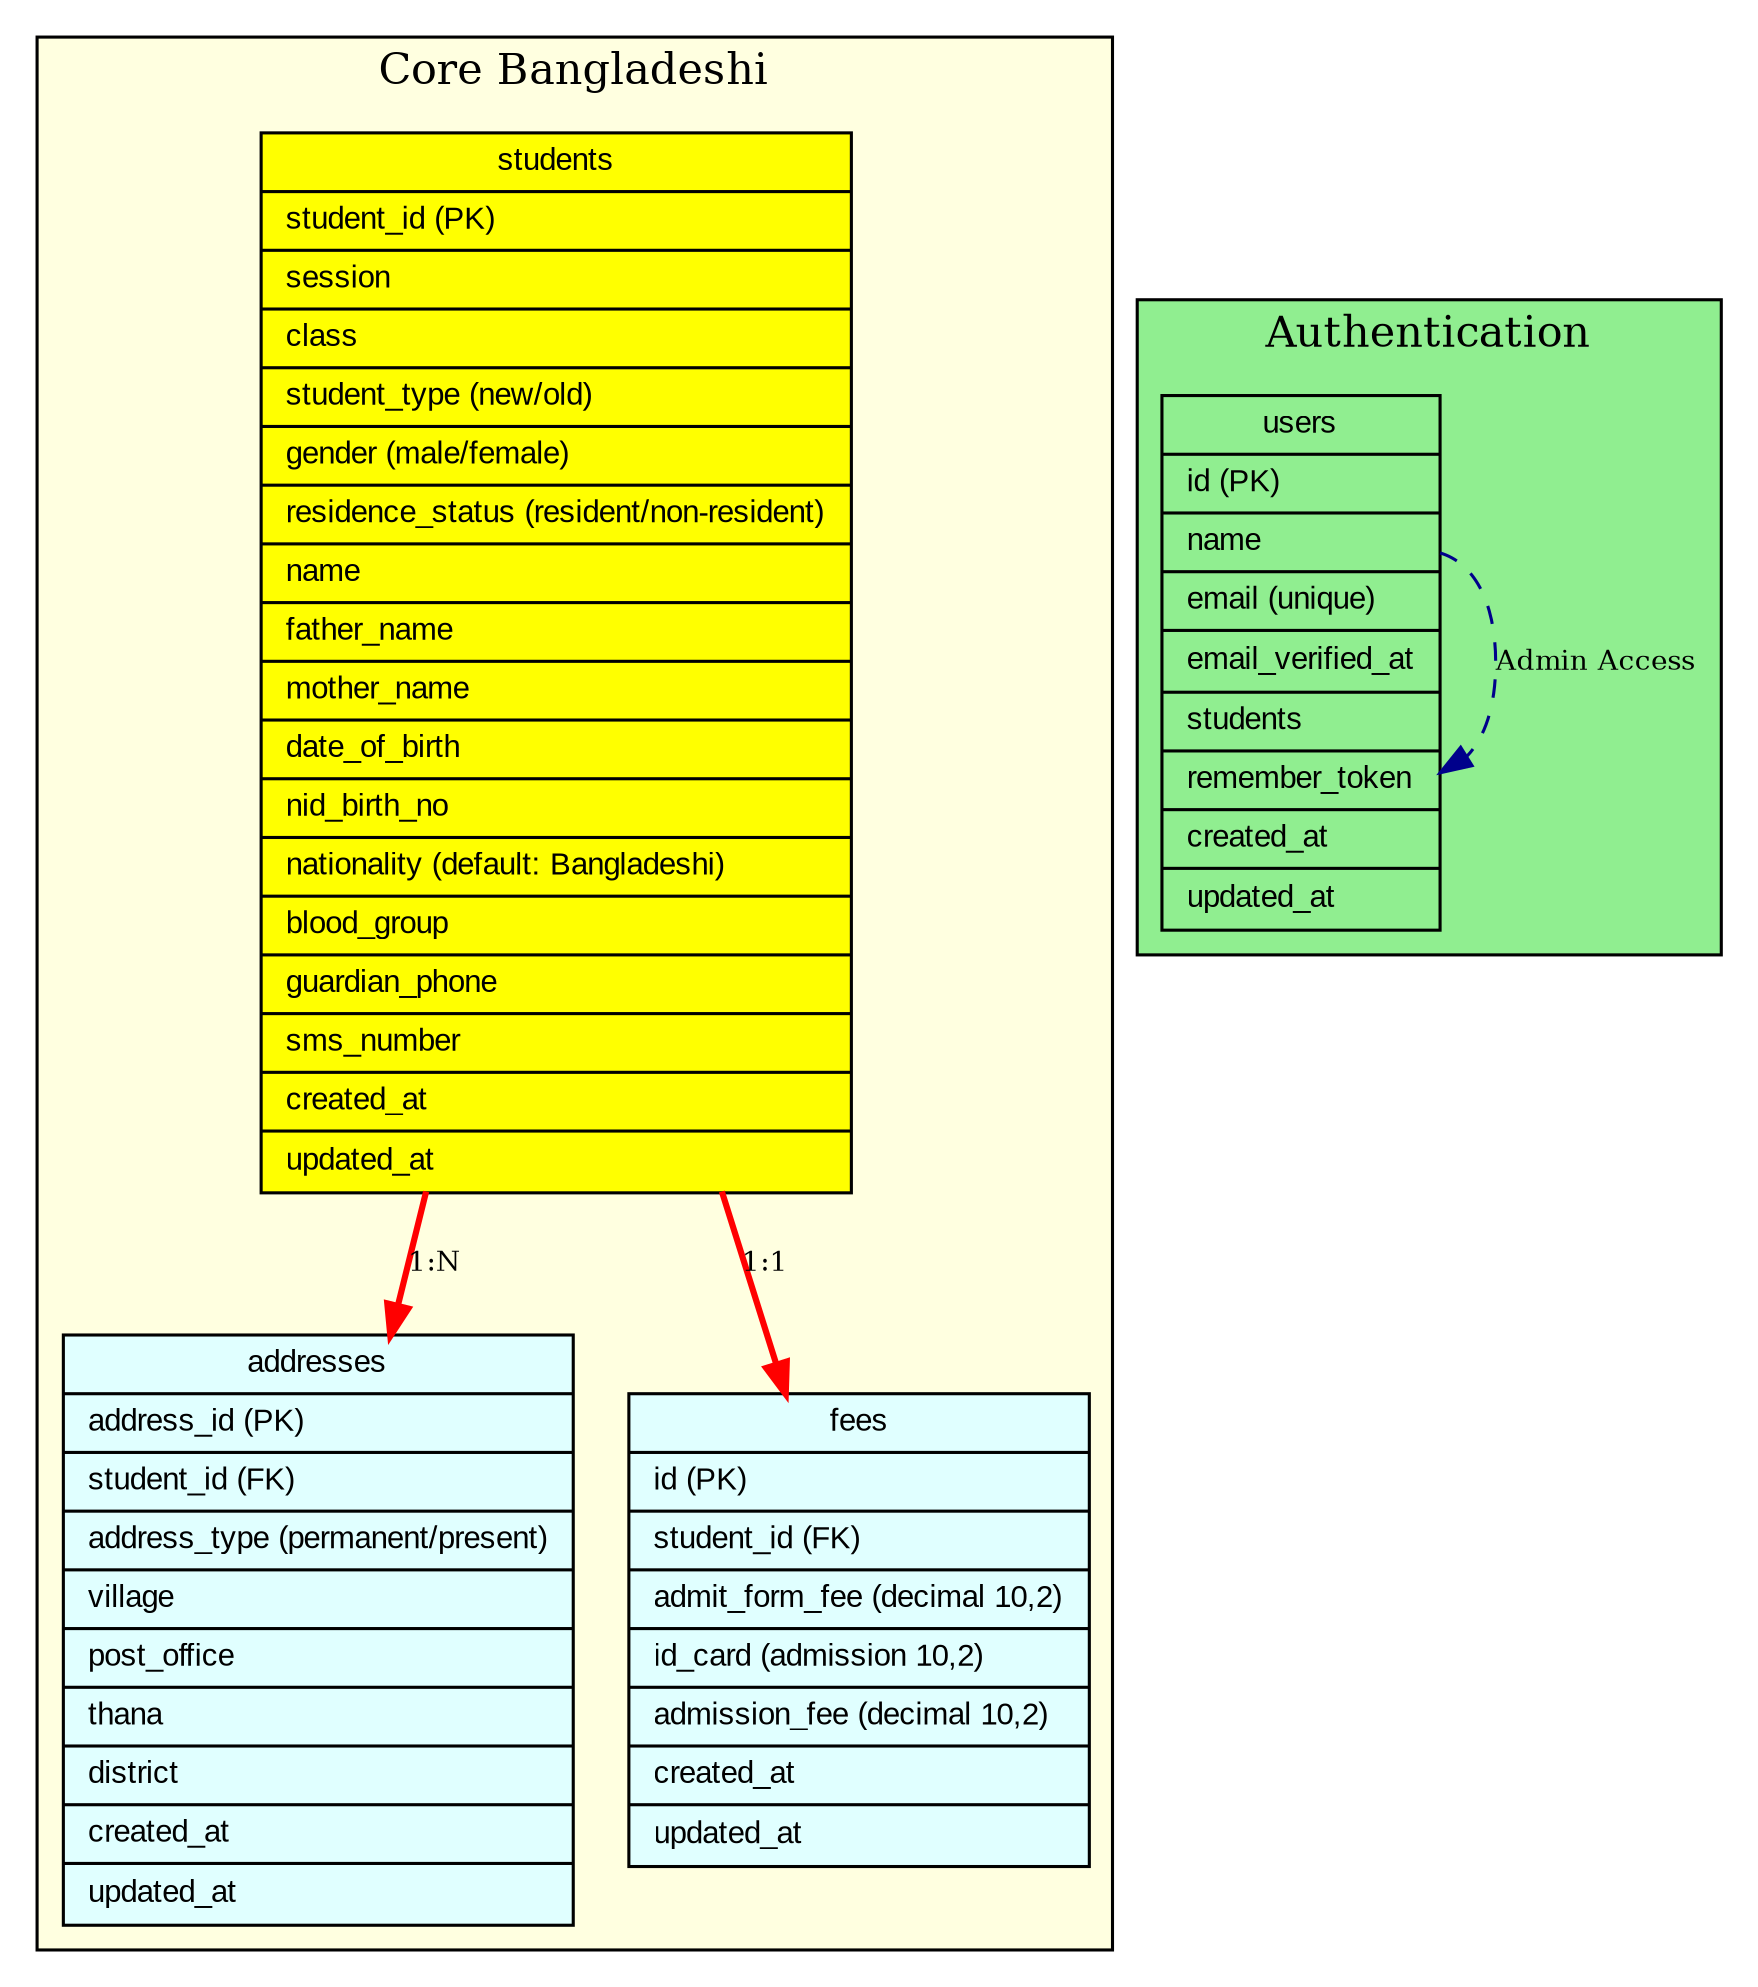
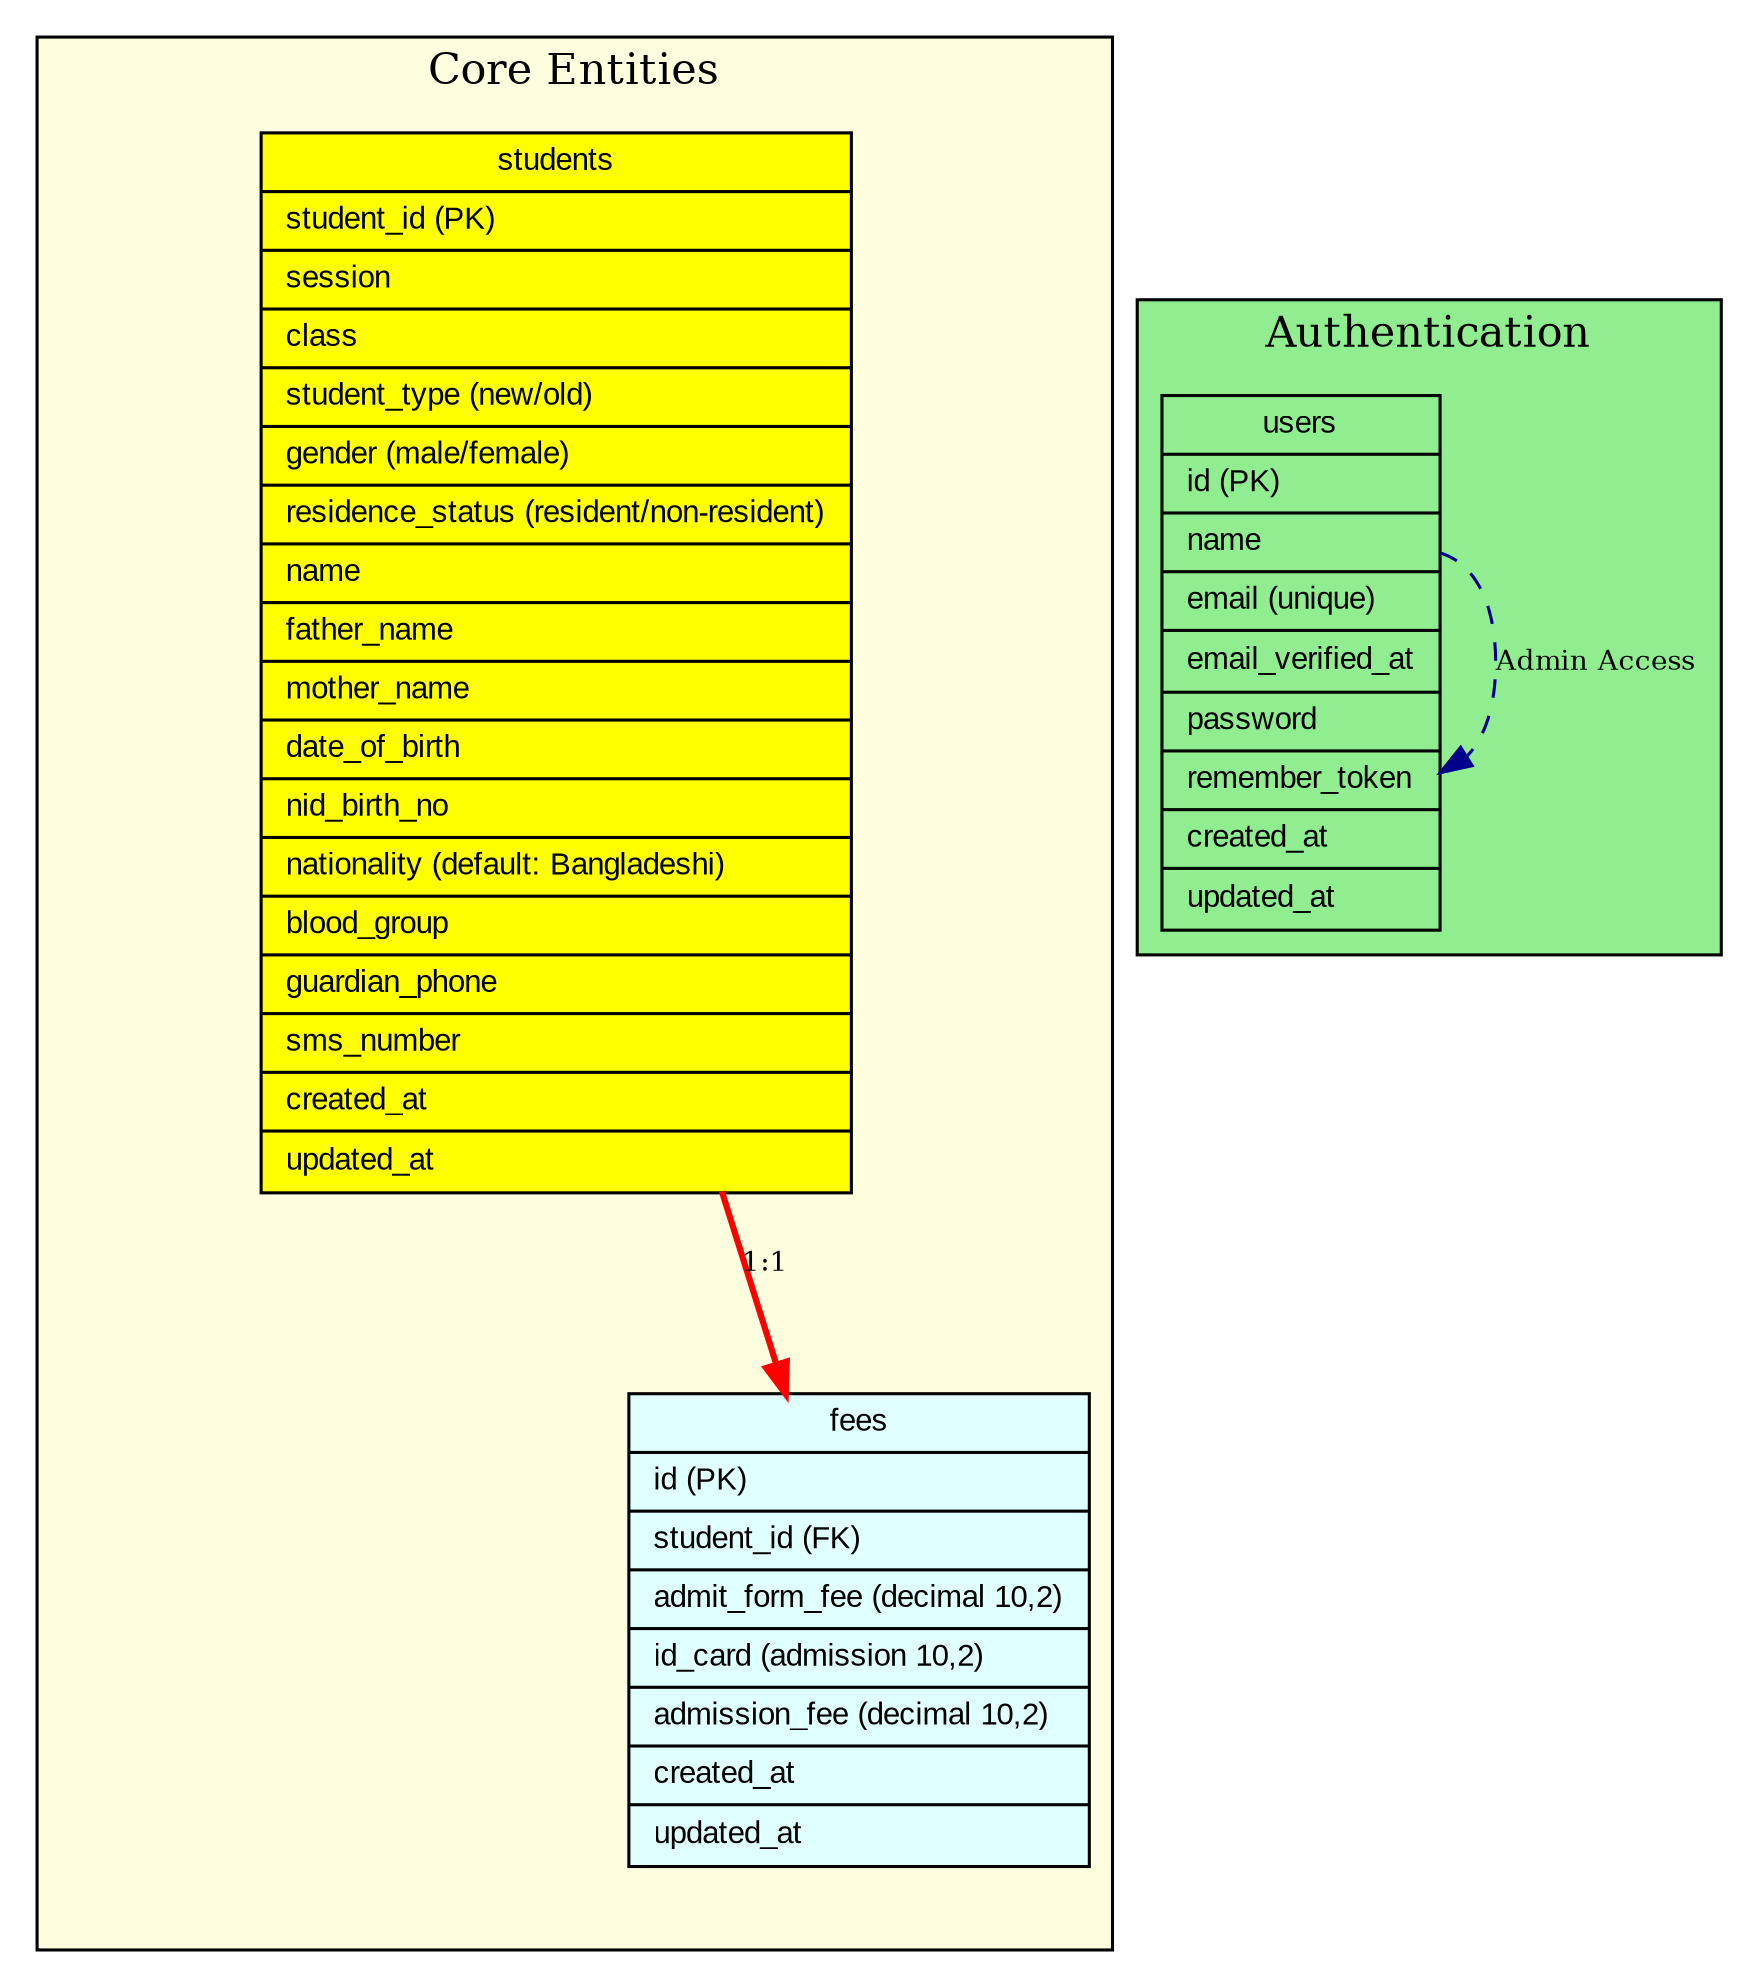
(575, 73) -> (575, 73)
(1245, 720) -> (1253, 720)
(318, 1630) -> none
